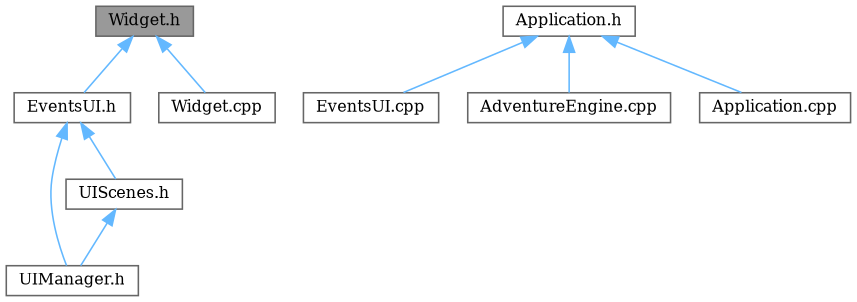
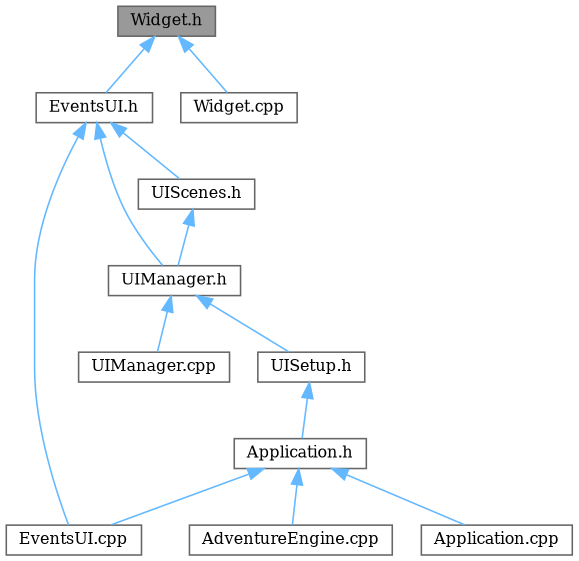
none -> (35, 329)
none -> (154, 367)
none -> (311, 367)
